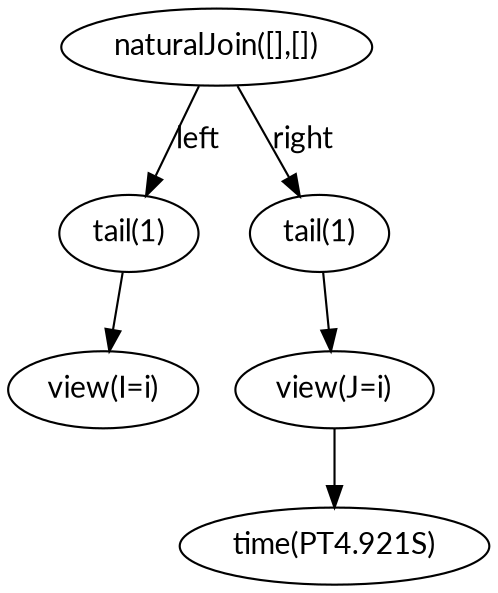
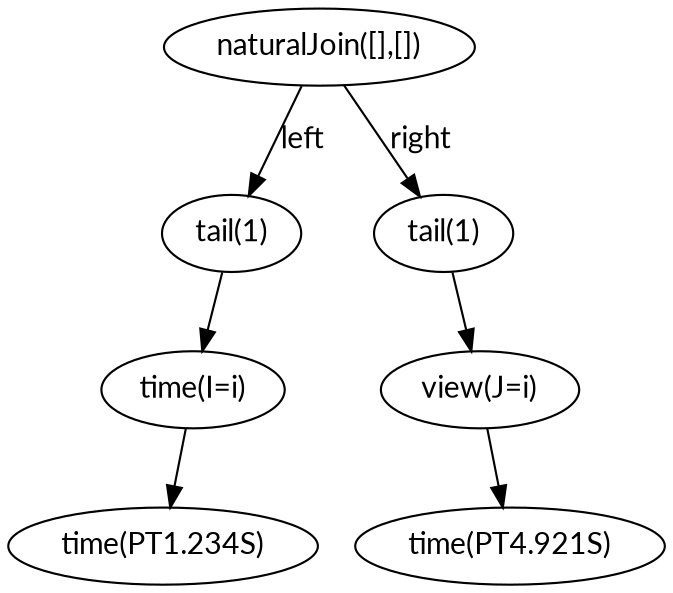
(103, 390) -> (193, 390)
none -> (163, 546)
